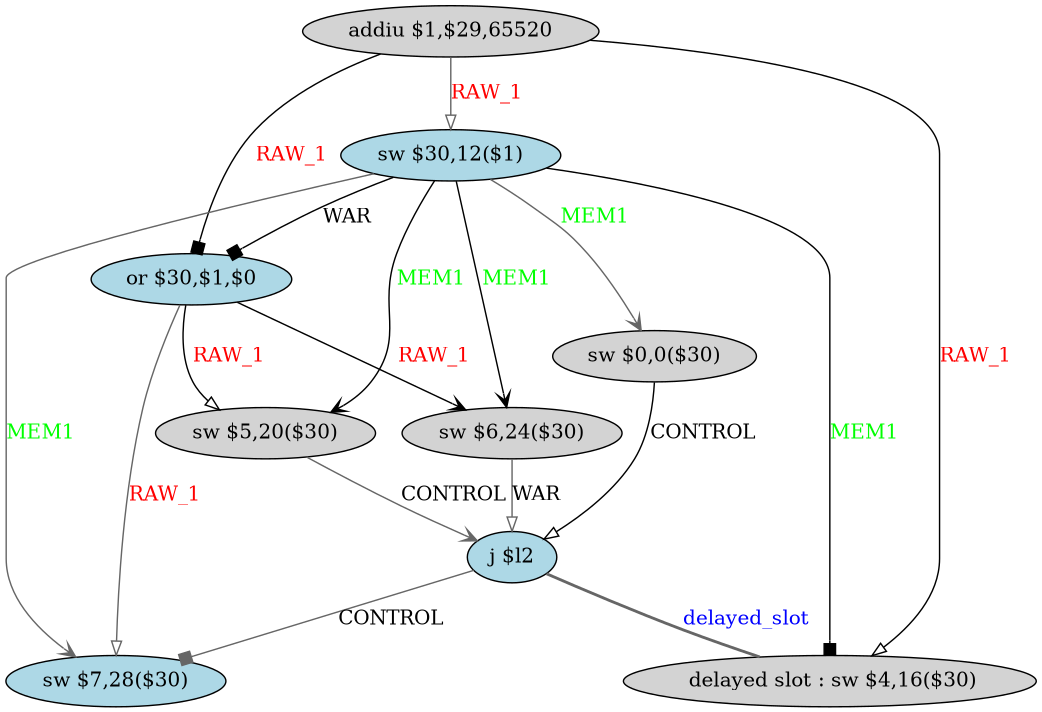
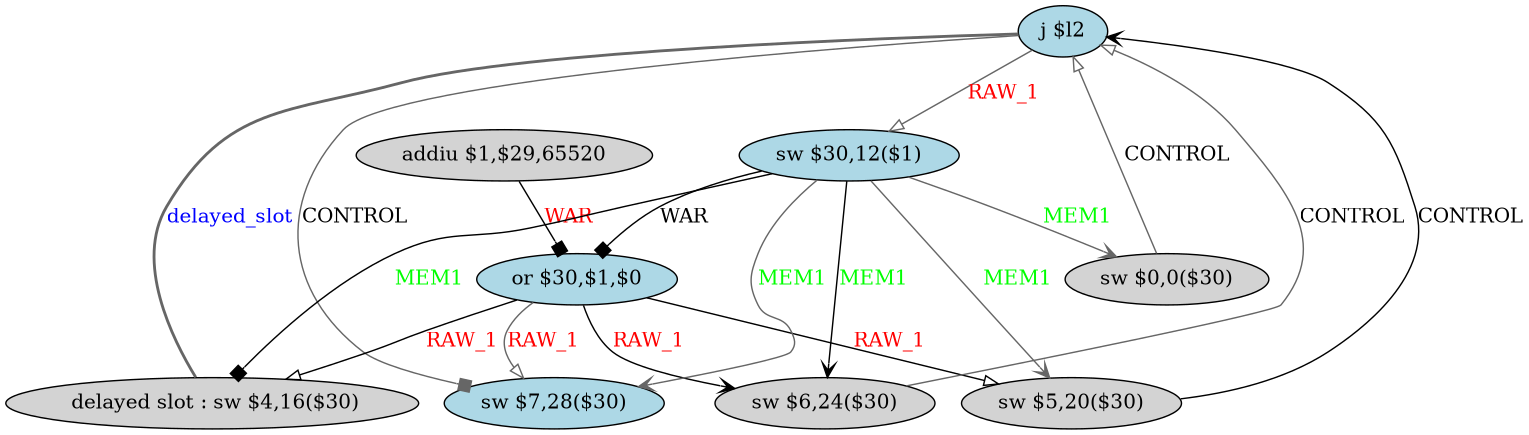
(451, 86) -> (967, 87)
(292, 155) -> (568, 217)
(940, 218) -> (408, 337)
(389, 297) -> (955, 274)
(627, 470) -> (1118, 162)
(536, 495) -> (1352, 217)
(385, 498) -> (1410, 192)
